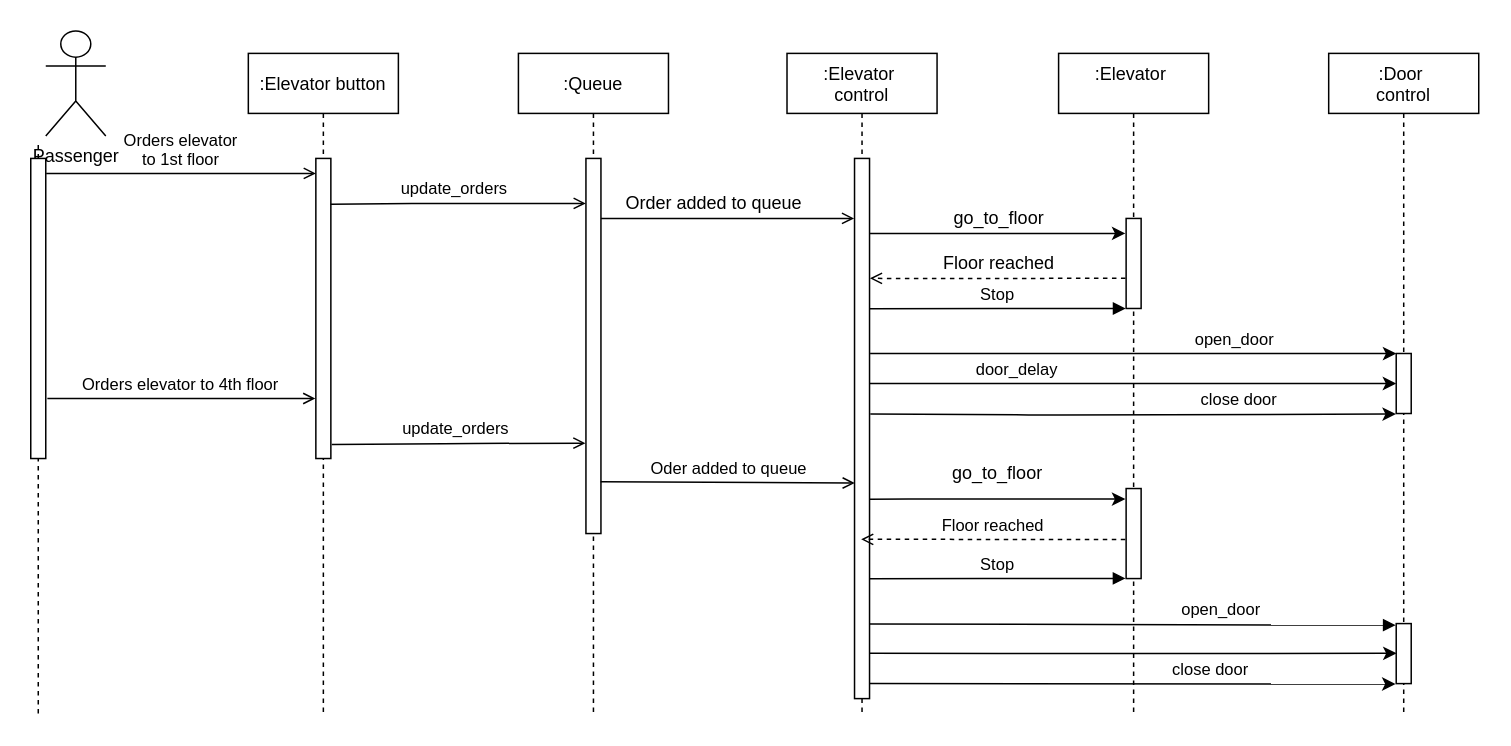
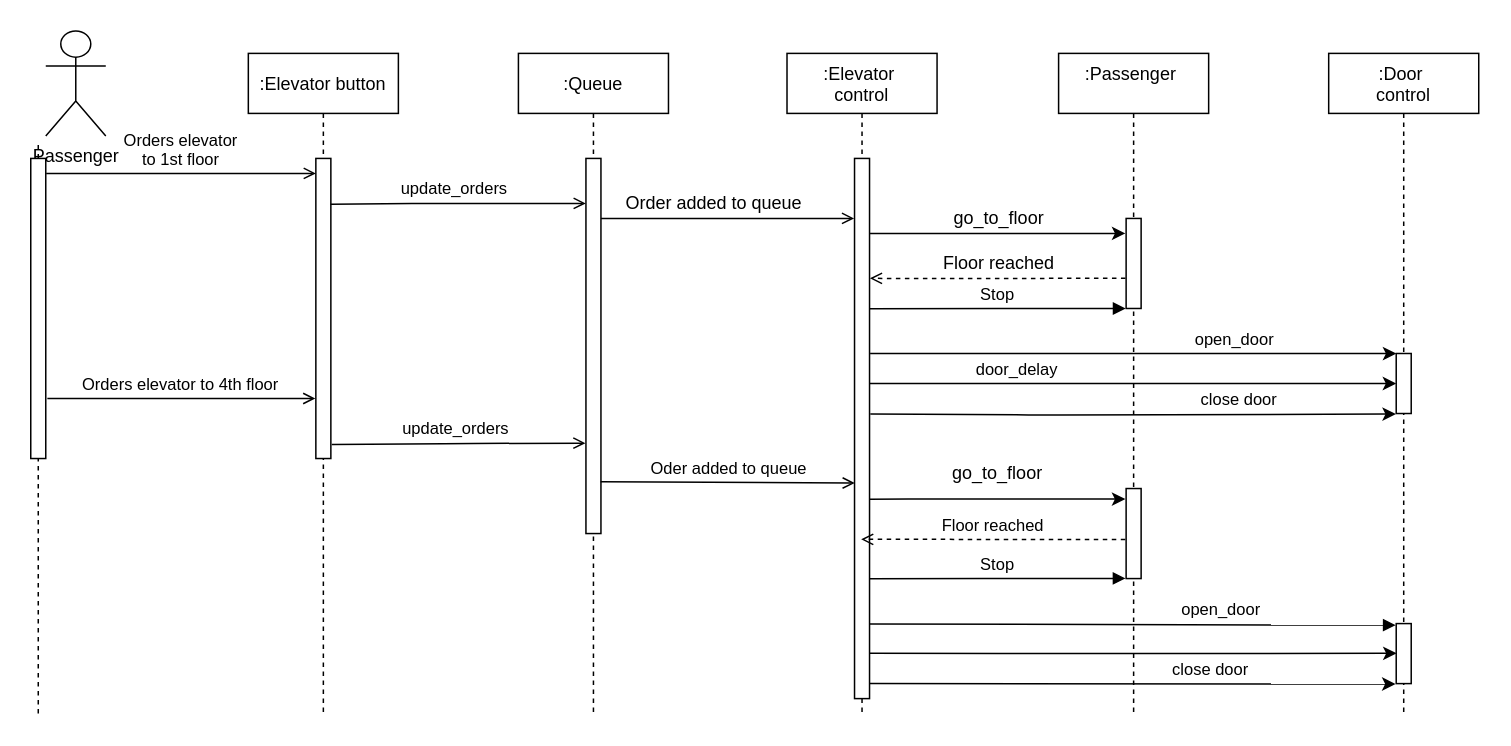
(1133, 74) -> (1133, 74)
